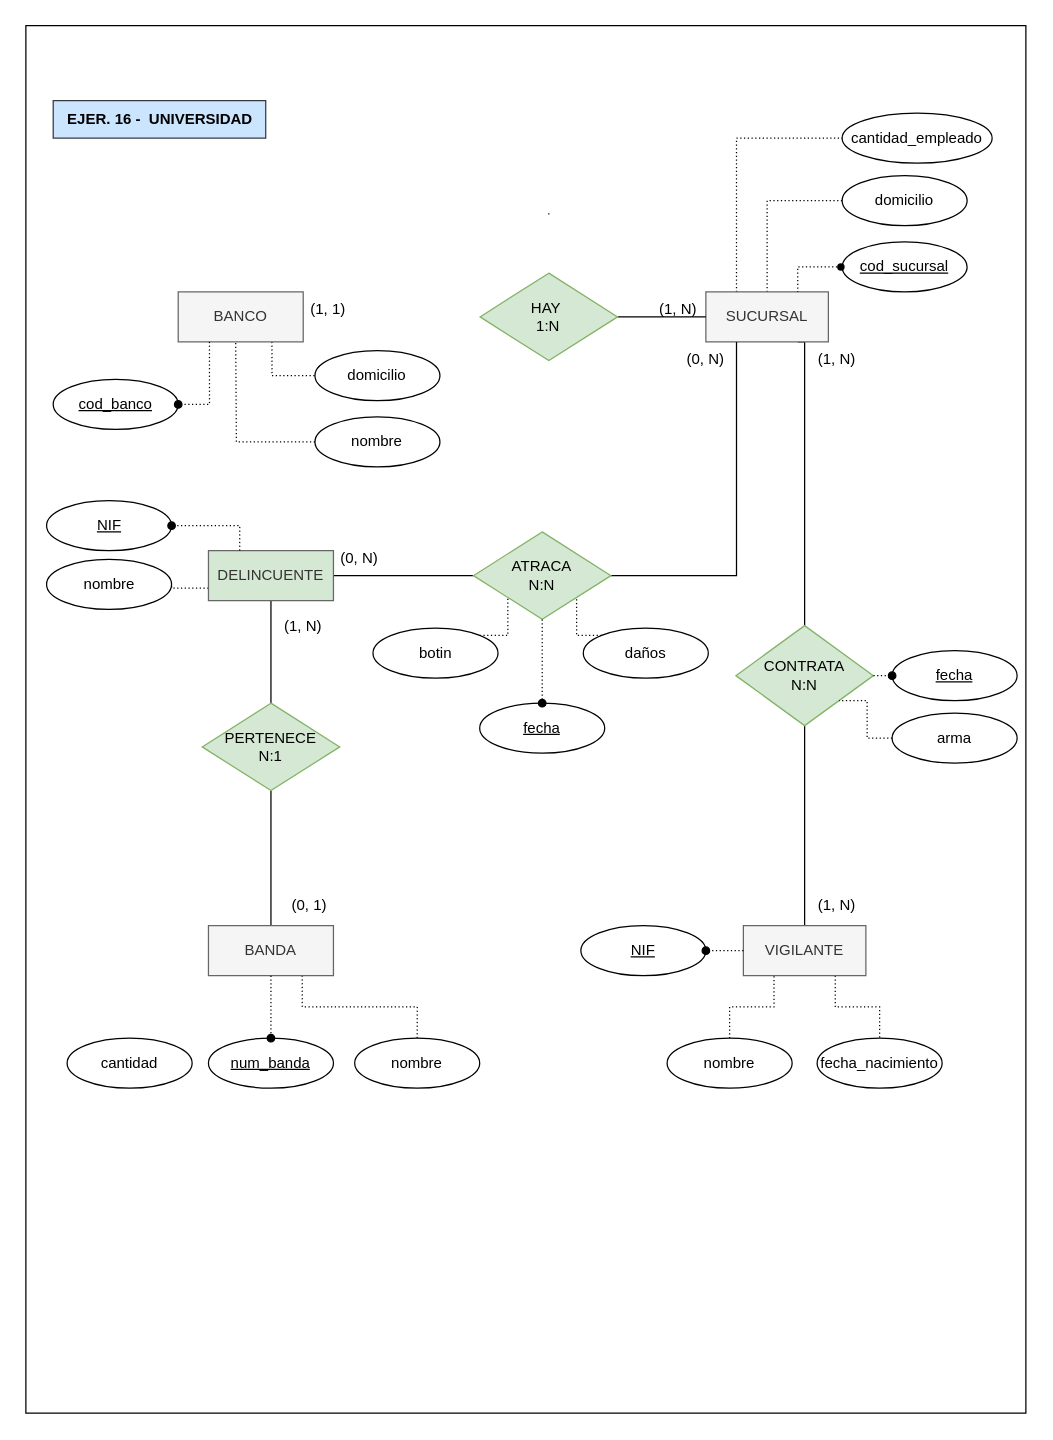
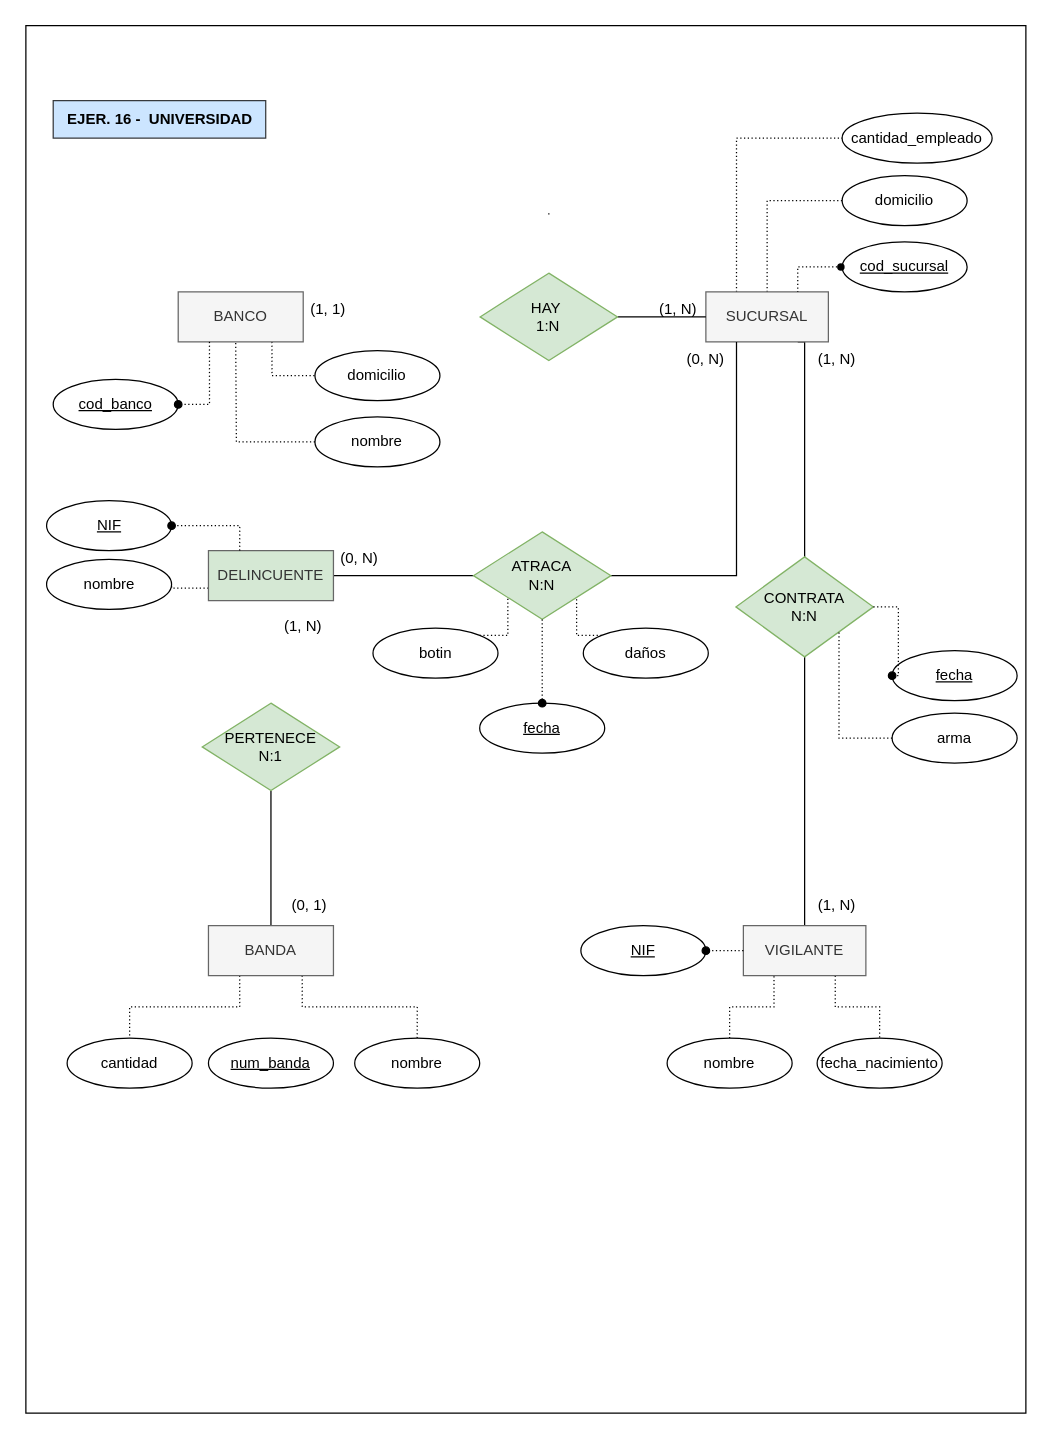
(271, 652) -> none
(804, 676) -> (804, 607)
(271, 1005) -> none
none -> (185, 1007)
